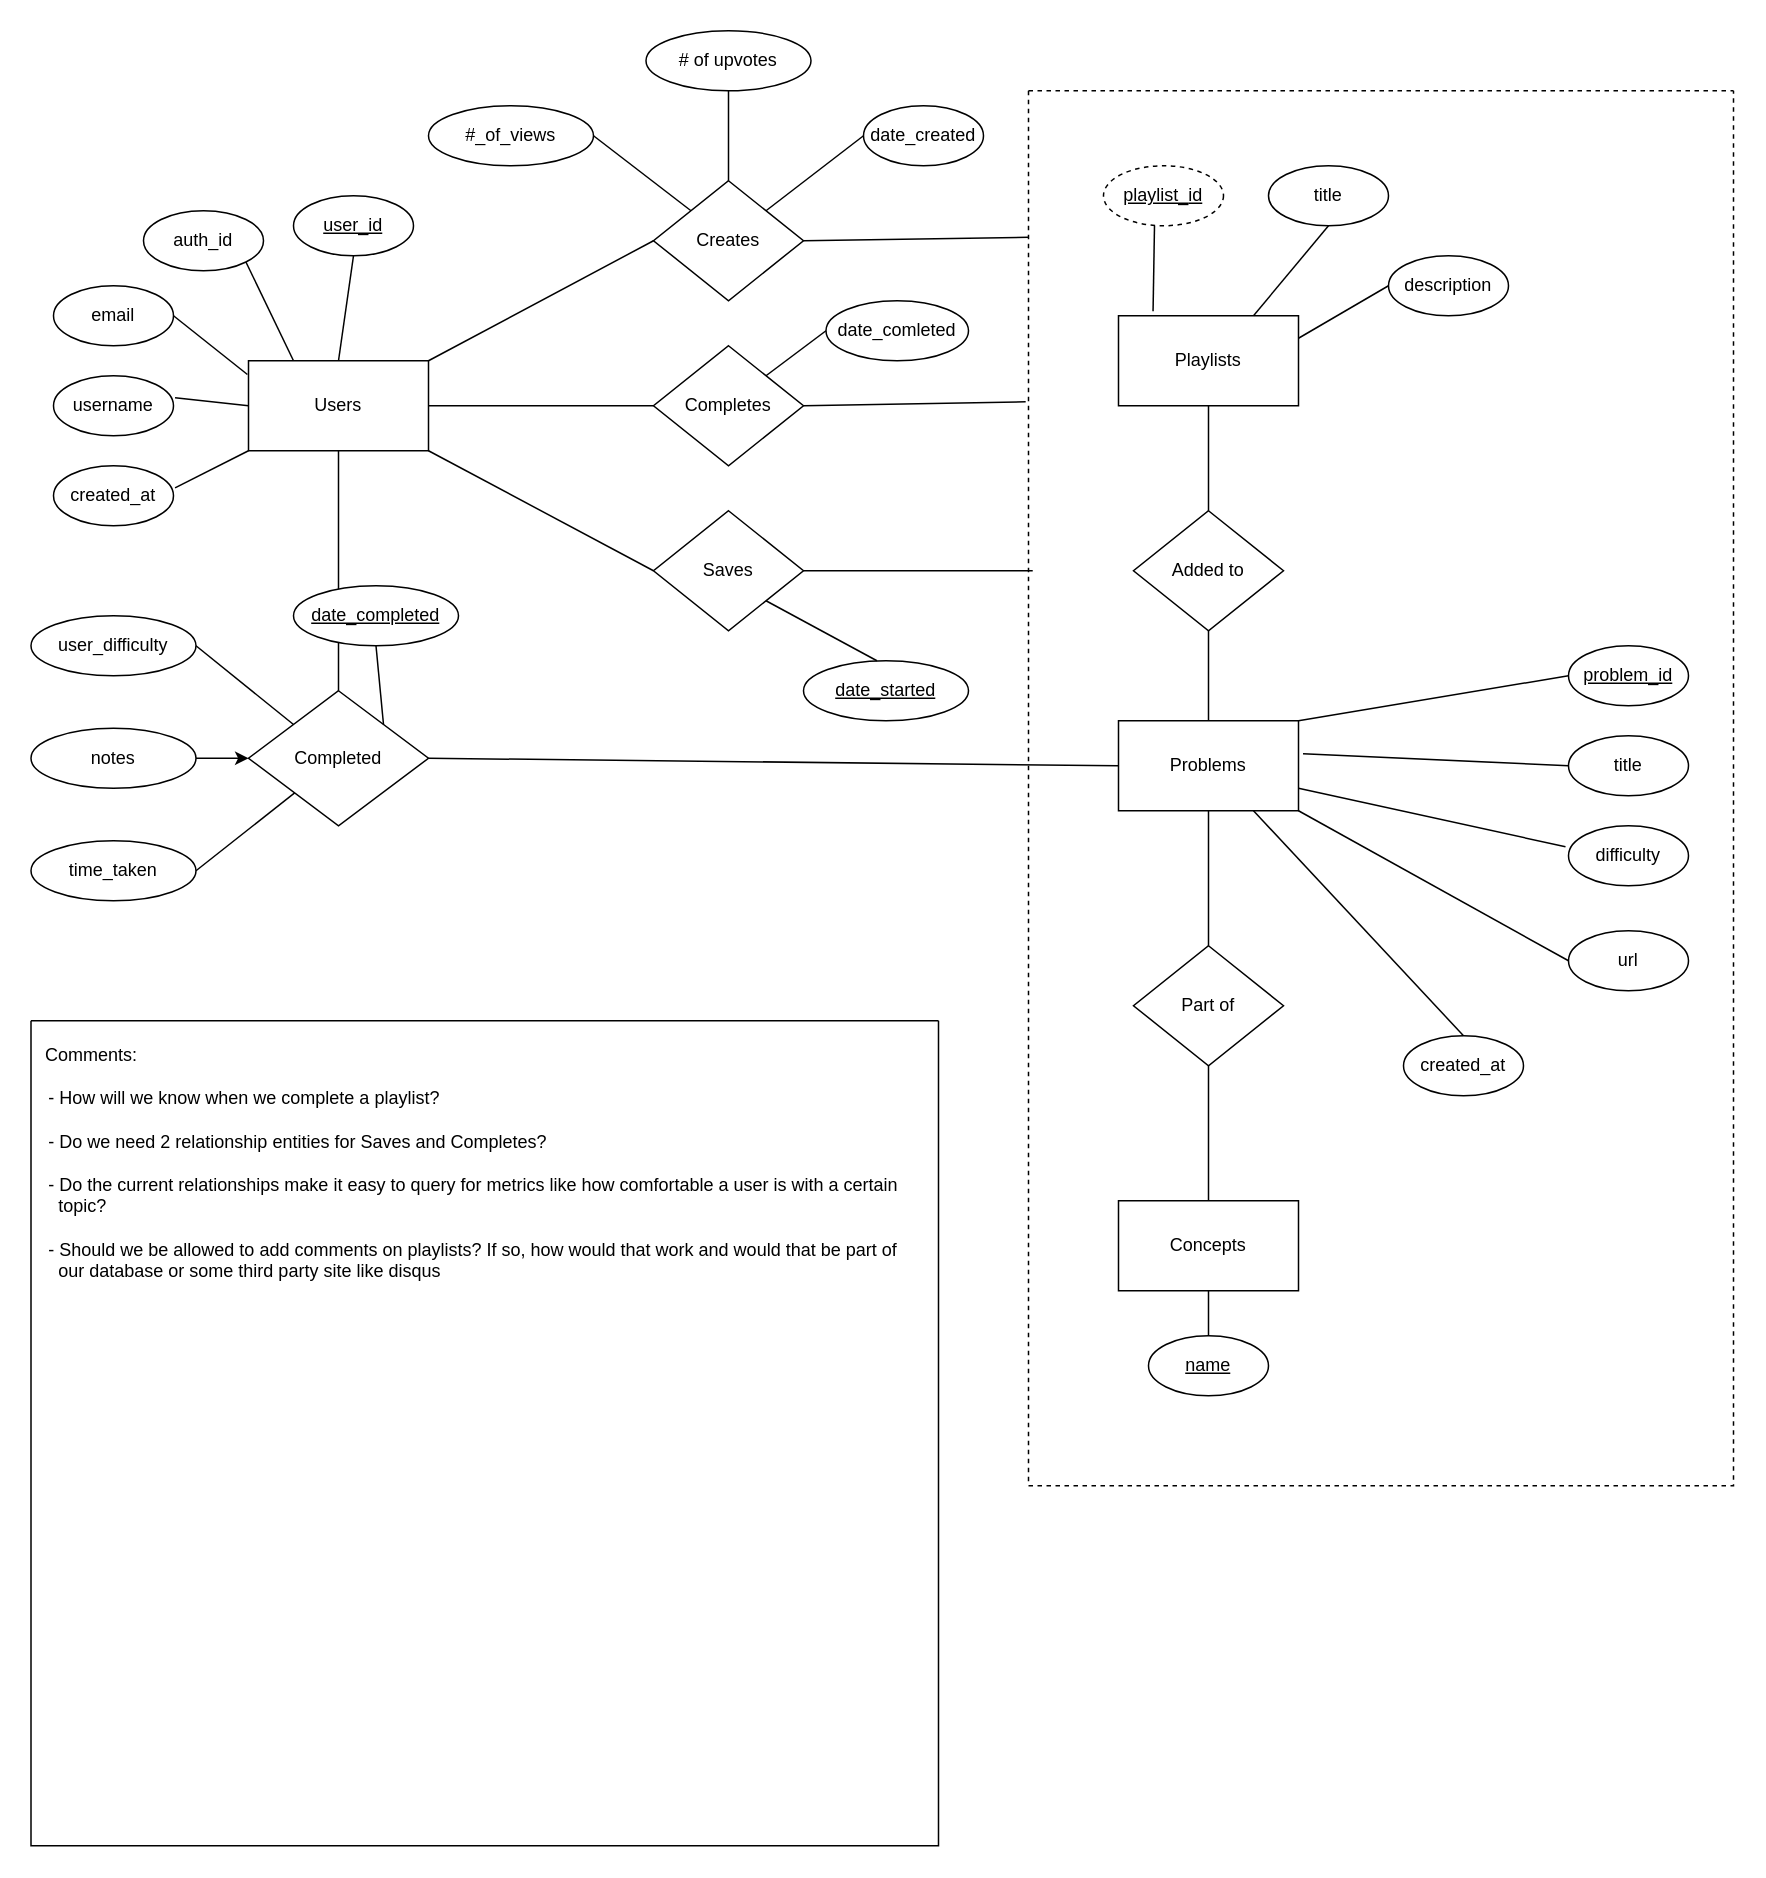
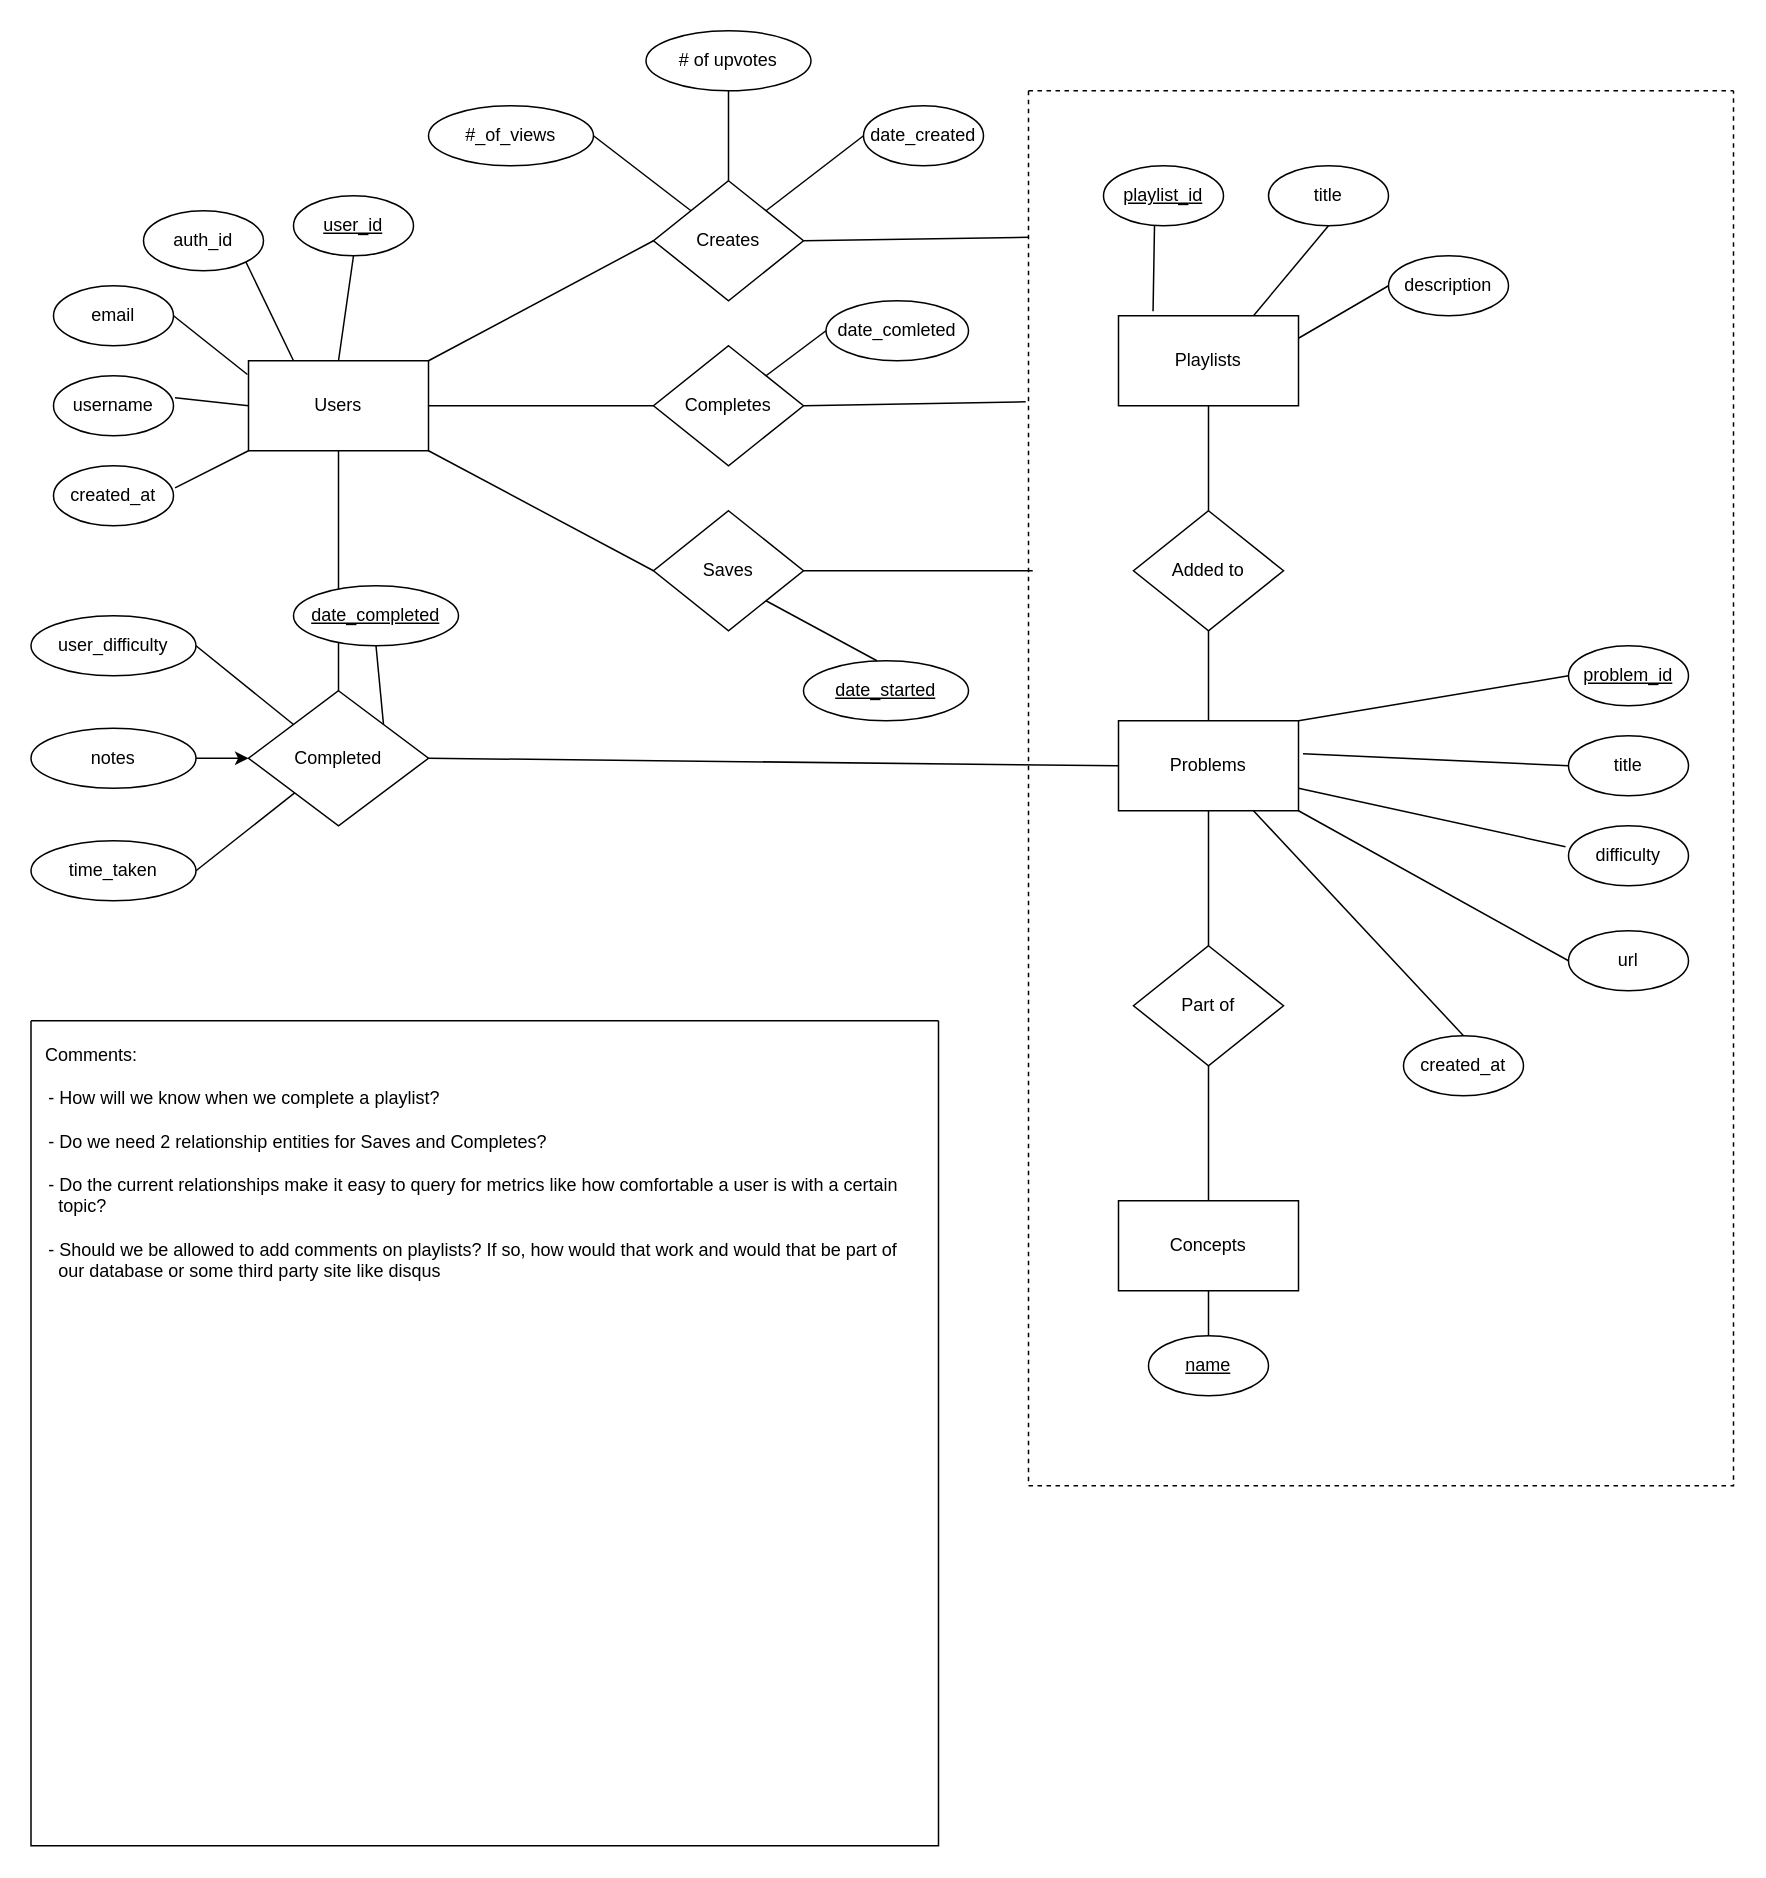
(1163, 196) -> (1163, 196)
